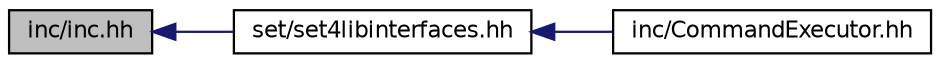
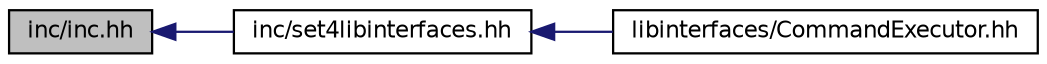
(383, 32) -> (383, 32)
(772, 32) -> (825, 32)
